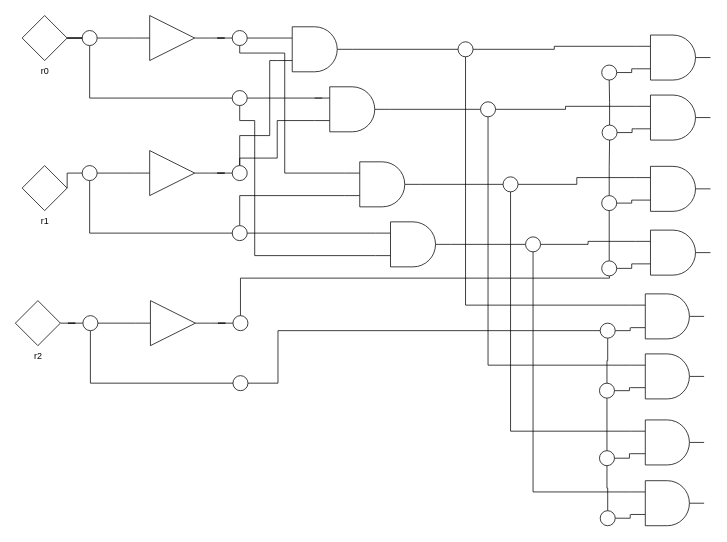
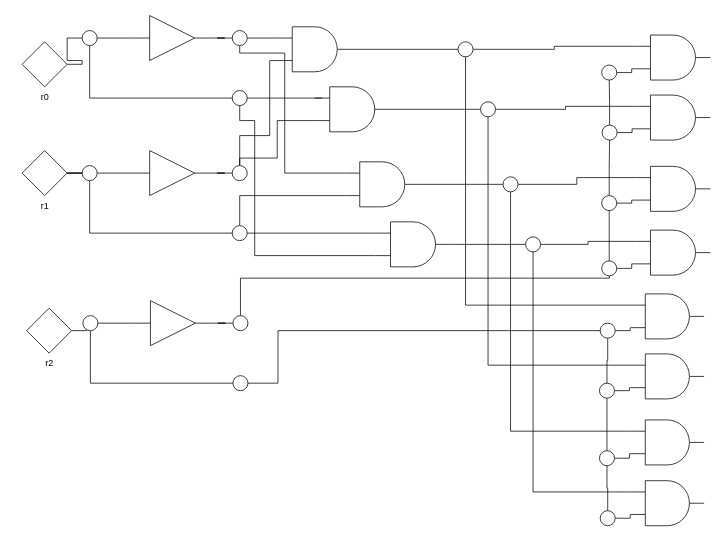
(45, 38) -> (45, 64)
(45, 188) -> (45, 173)
(38, 323) -> (49, 330)
